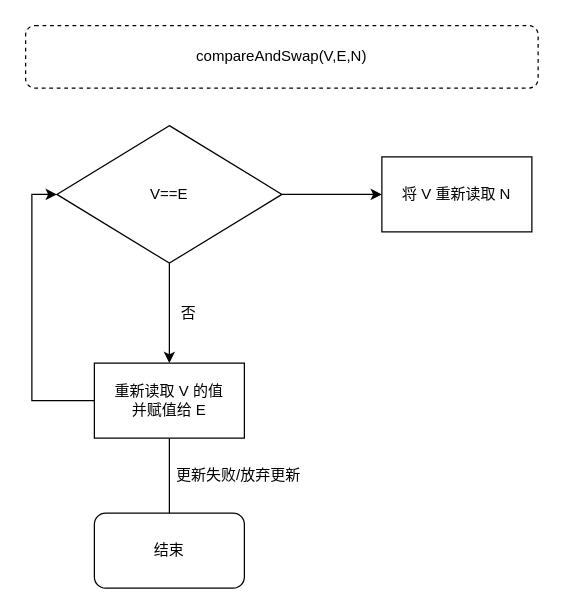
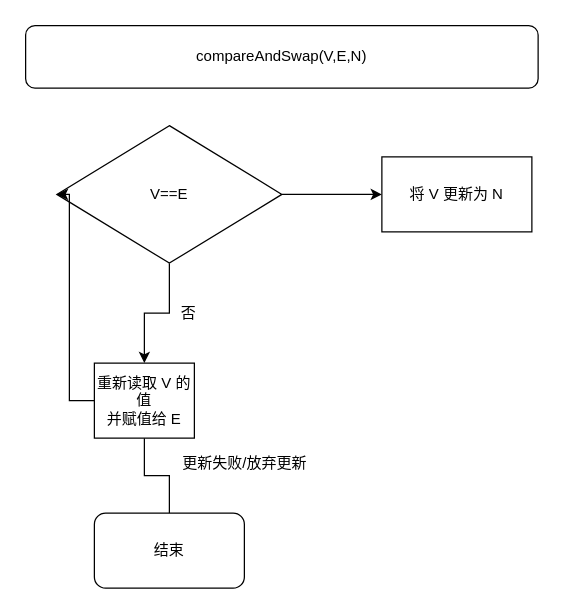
(282, 57) -> (282, 57)
(457, 194) -> (457, 194)
(169, 401) -> (144, 401)
(238, 476) -> (244, 463)
